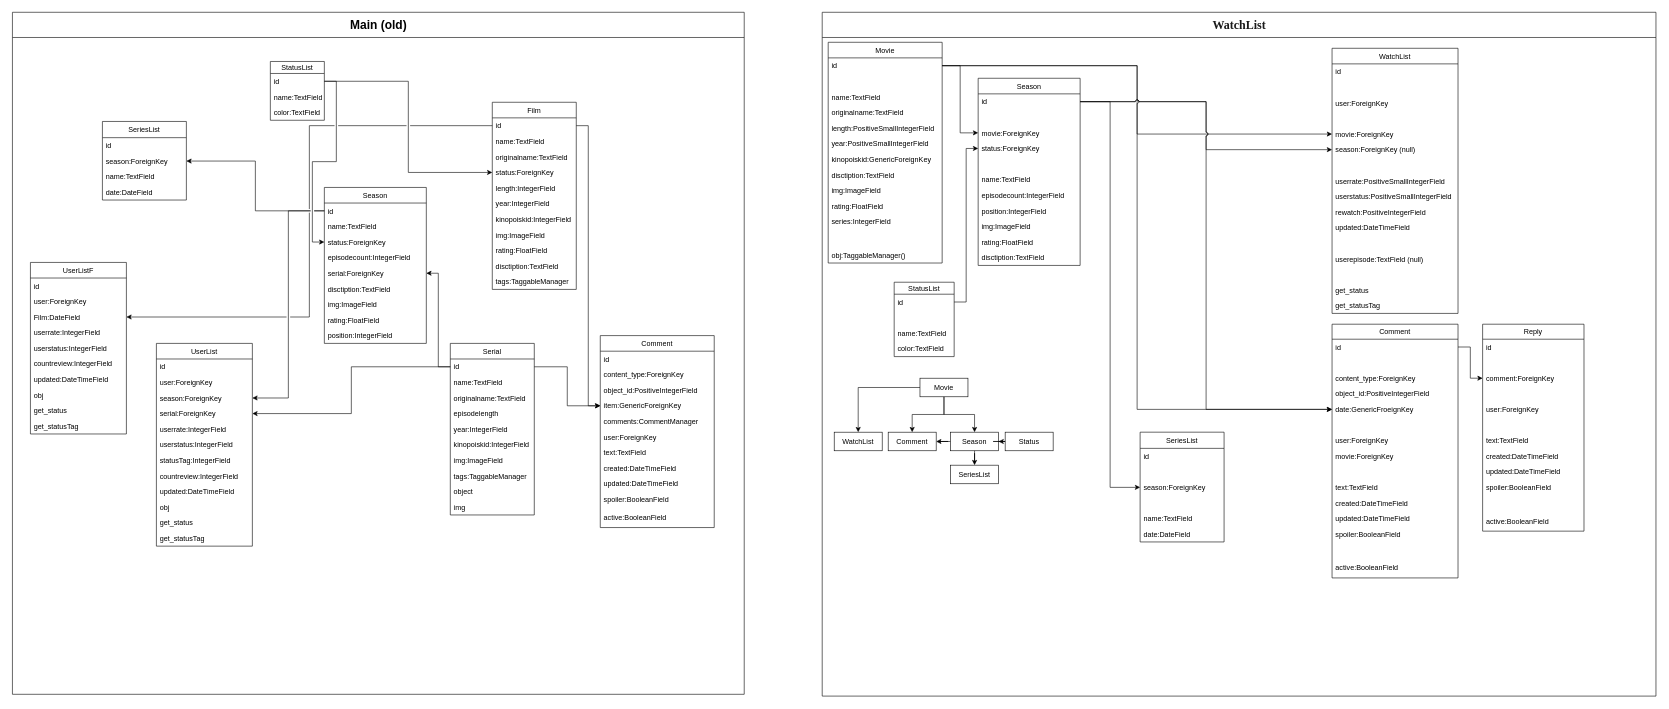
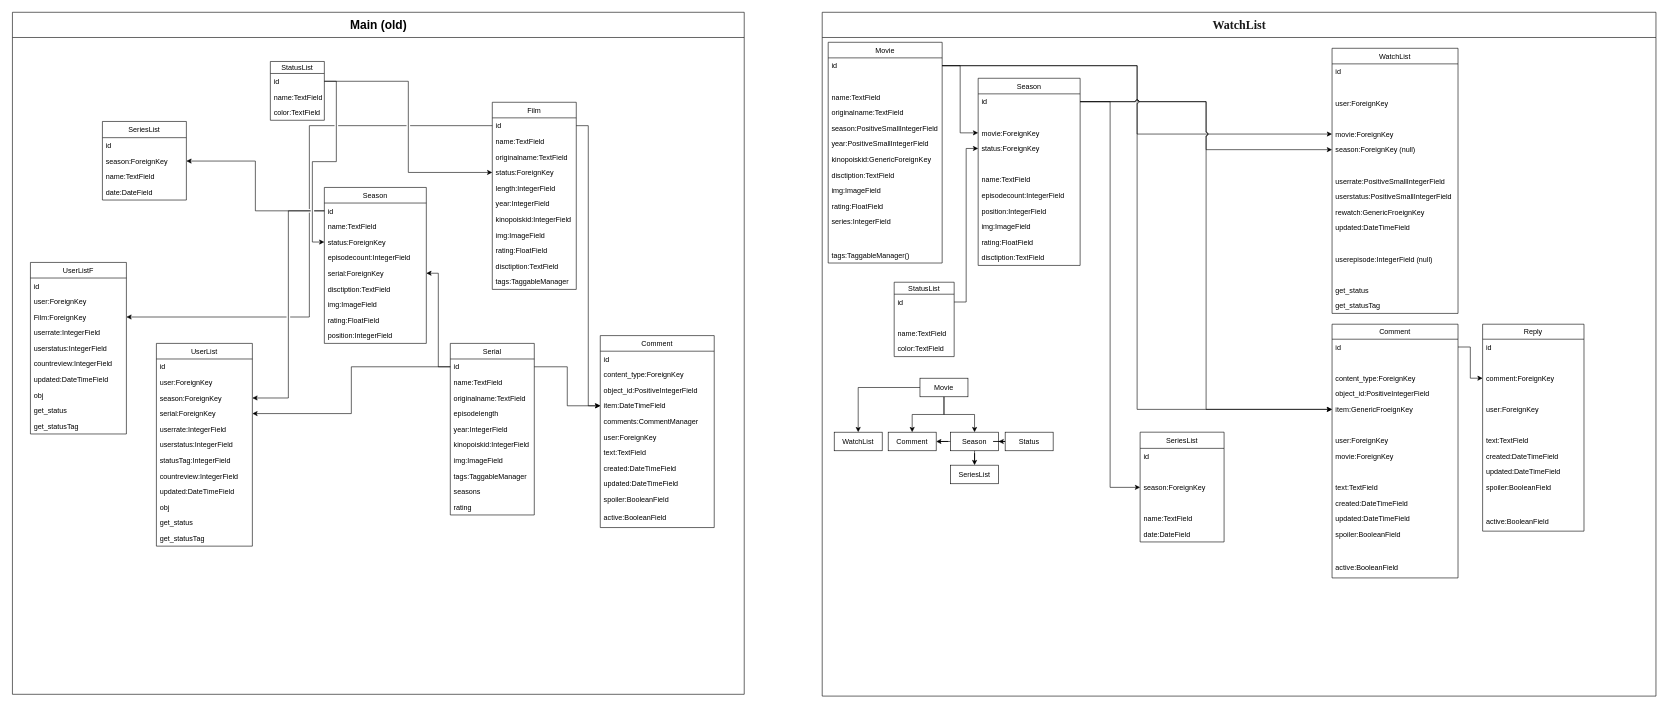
(889, 128) -> (890, 128)
(1387, 212) -> (1383, 212)
(872, 256) -> (874, 256)
(1385, 259) -> (1392, 259)
(57, 317) -> (60, 317)
(644, 406) -> (635, 406)
(1377, 410) -> (1376, 410)
(466, 492) -> (468, 492)
(459, 508) -> (465, 508)
